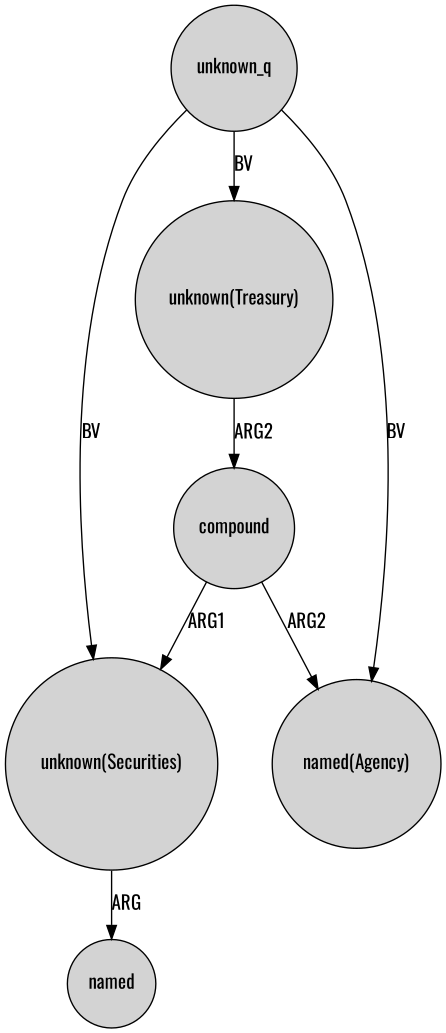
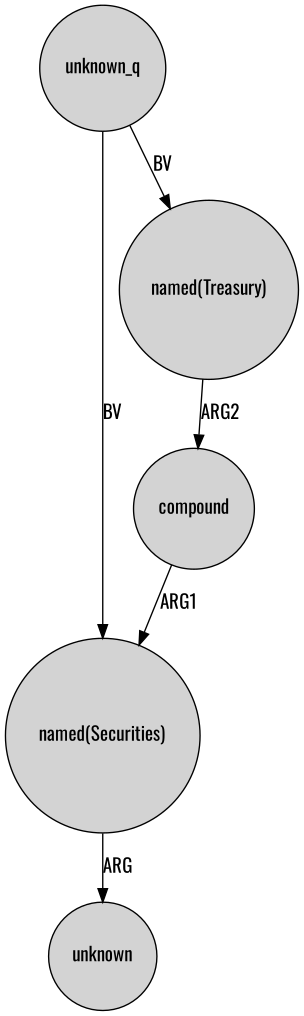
(234, 300) -> (209, 290)
(112, 764) -> (103, 736)
(357, 764) -> none
(112, 984) -> (103, 956)
